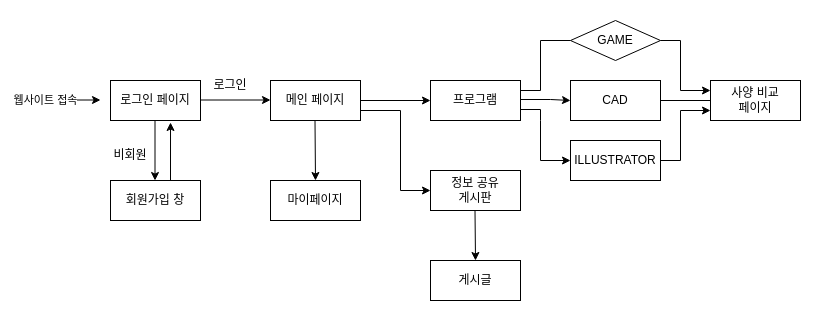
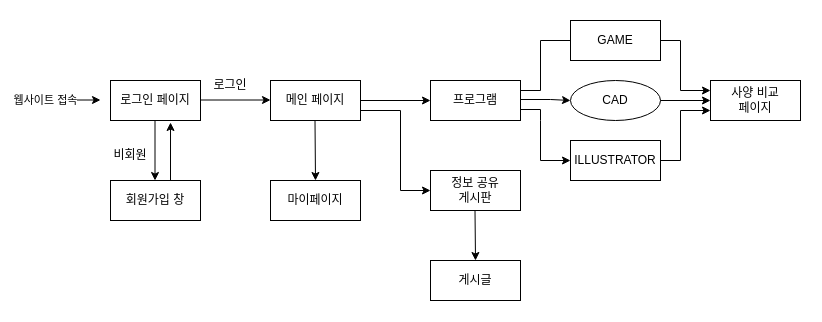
(616, 41) -> (616, 41)
(616, 101) -> (616, 101)
(705, 101) -> (702, 101)
